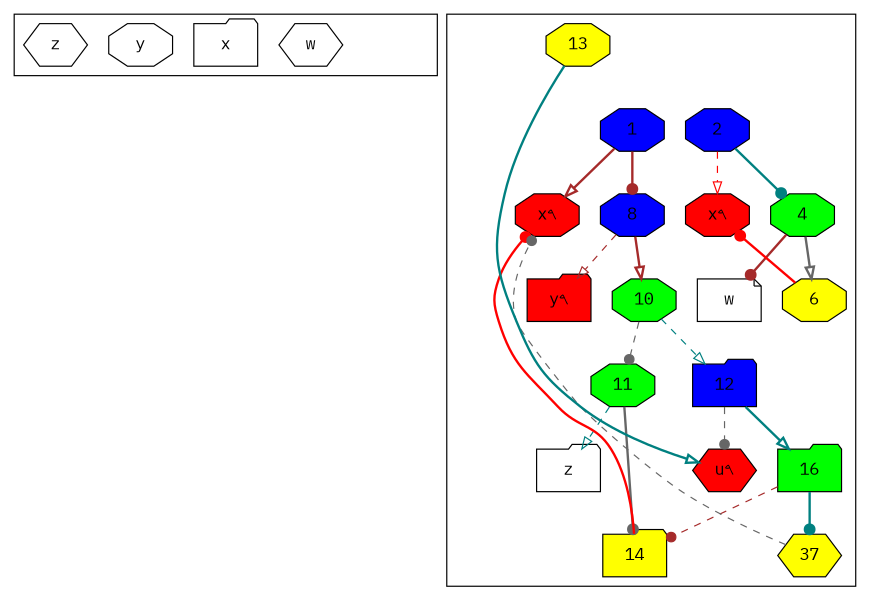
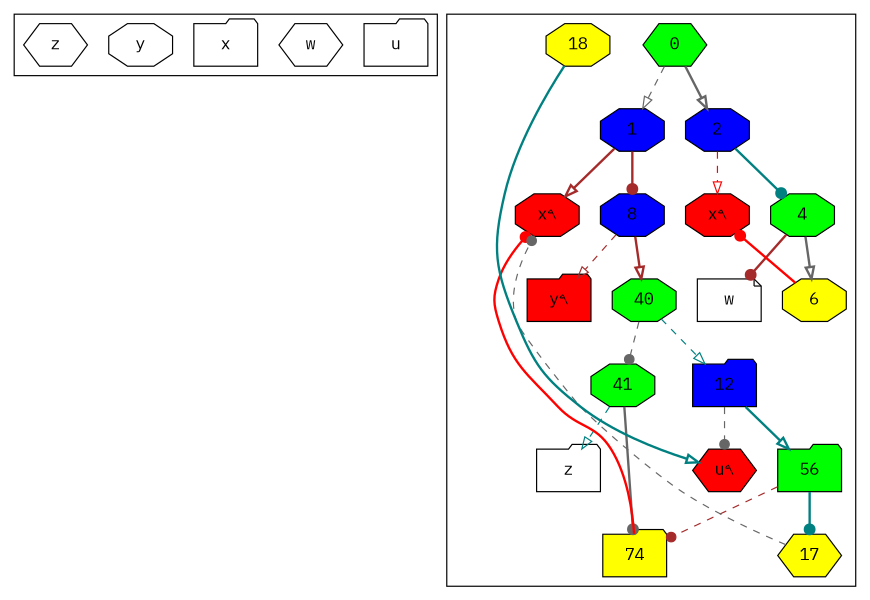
none -> (396, 45)
(578, 45) -> (578, 45)
none -> (675, 45)
(644, 300) -> (644, 300)
(623, 385) -> (623, 385)
(810, 470) -> (810, 470)
(635, 556) -> (635, 556)
(810, 556) -> (810, 556)
